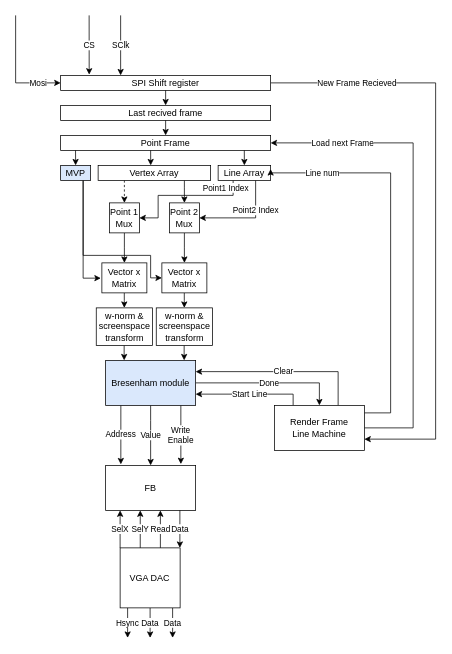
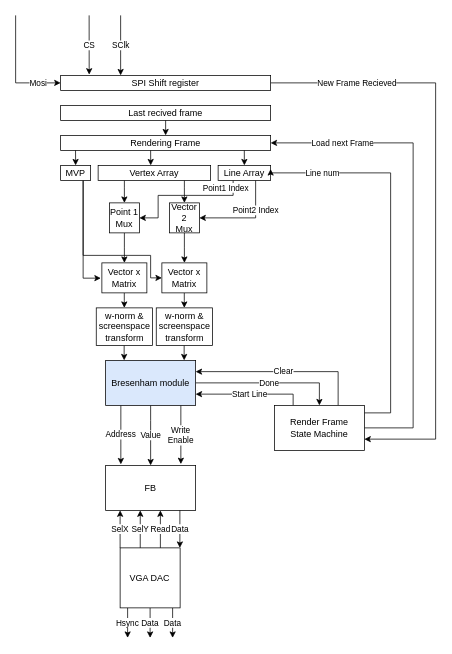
(165, 95) -> none
(165, 143) -> (165, 143)
(75, 173) -> (75, 173)
(124, 190) -> (124, 190)
(184, 218) -> (184, 218)
(319, 428) -> (319, 428)
